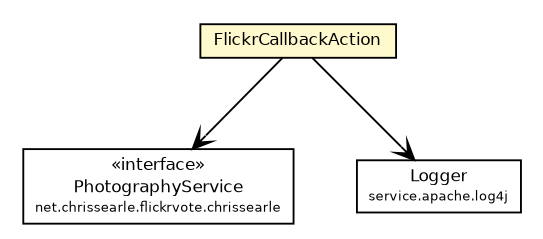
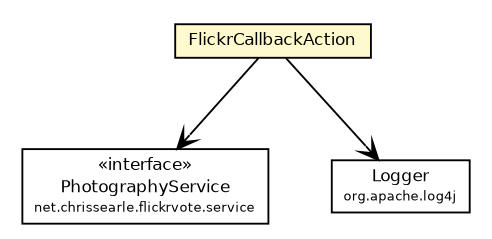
(439, 197) -> (401, 197)
(158, 208) -> (145, 208)
